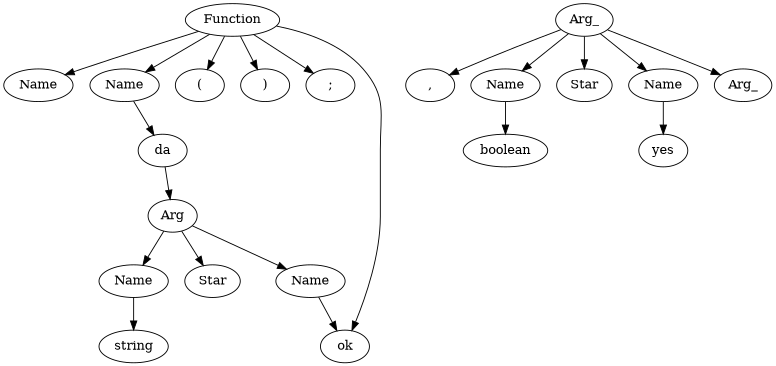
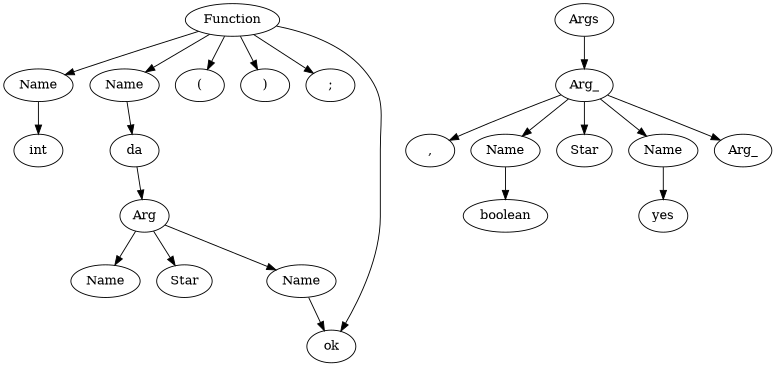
none -> (584, 20)
none -> (38, 151)
(134, 346) -> none
